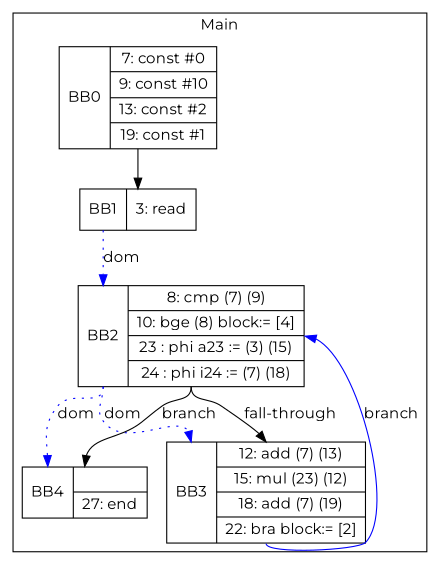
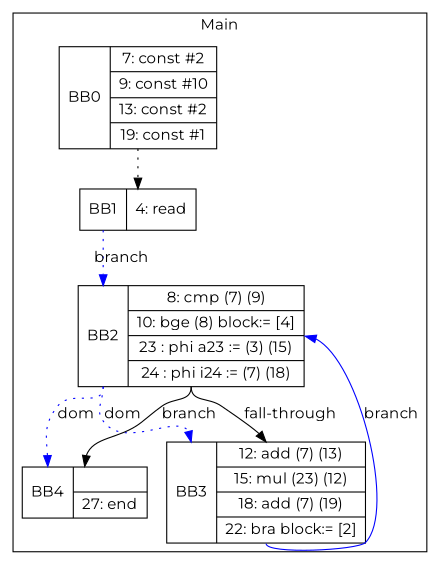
(163, 59) -> (163, 59)
(138, 163) -> (138, 163)
(161, 209) -> (161, 209)
(122, 258) -> (122, 258)
